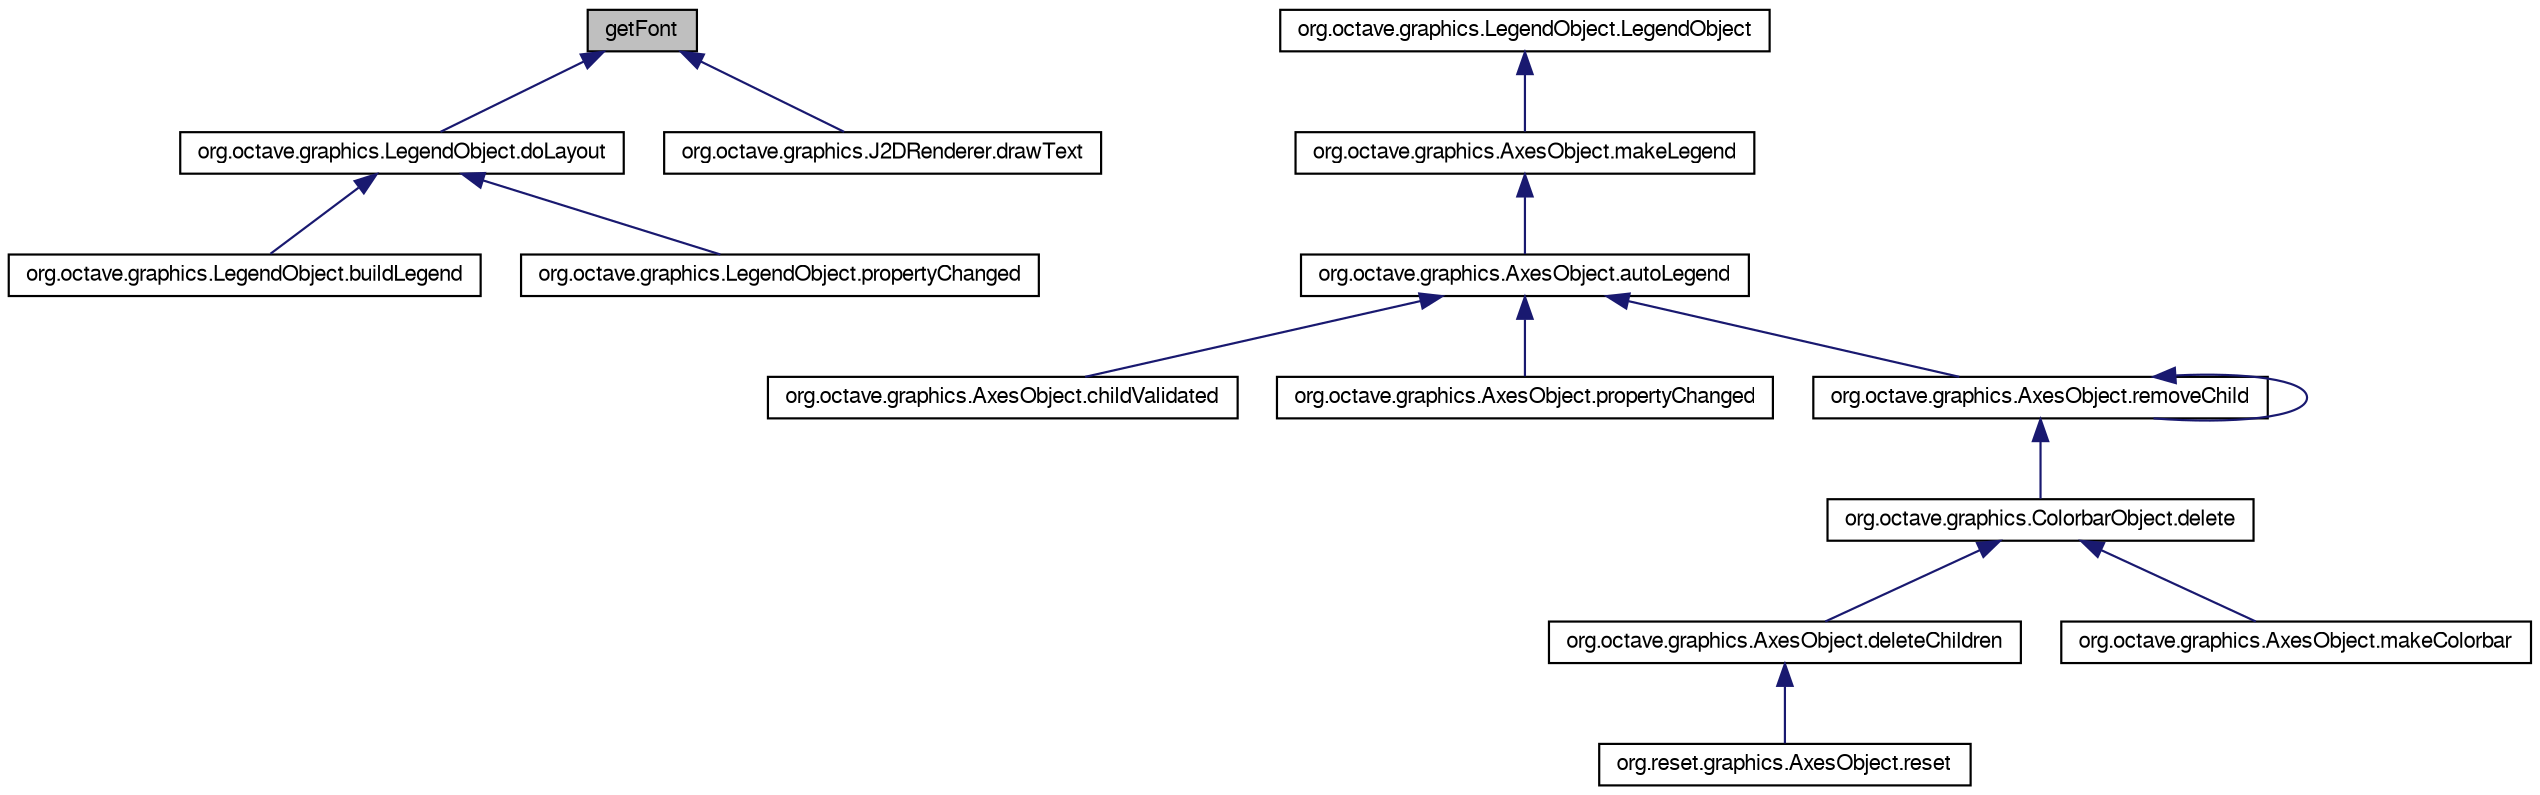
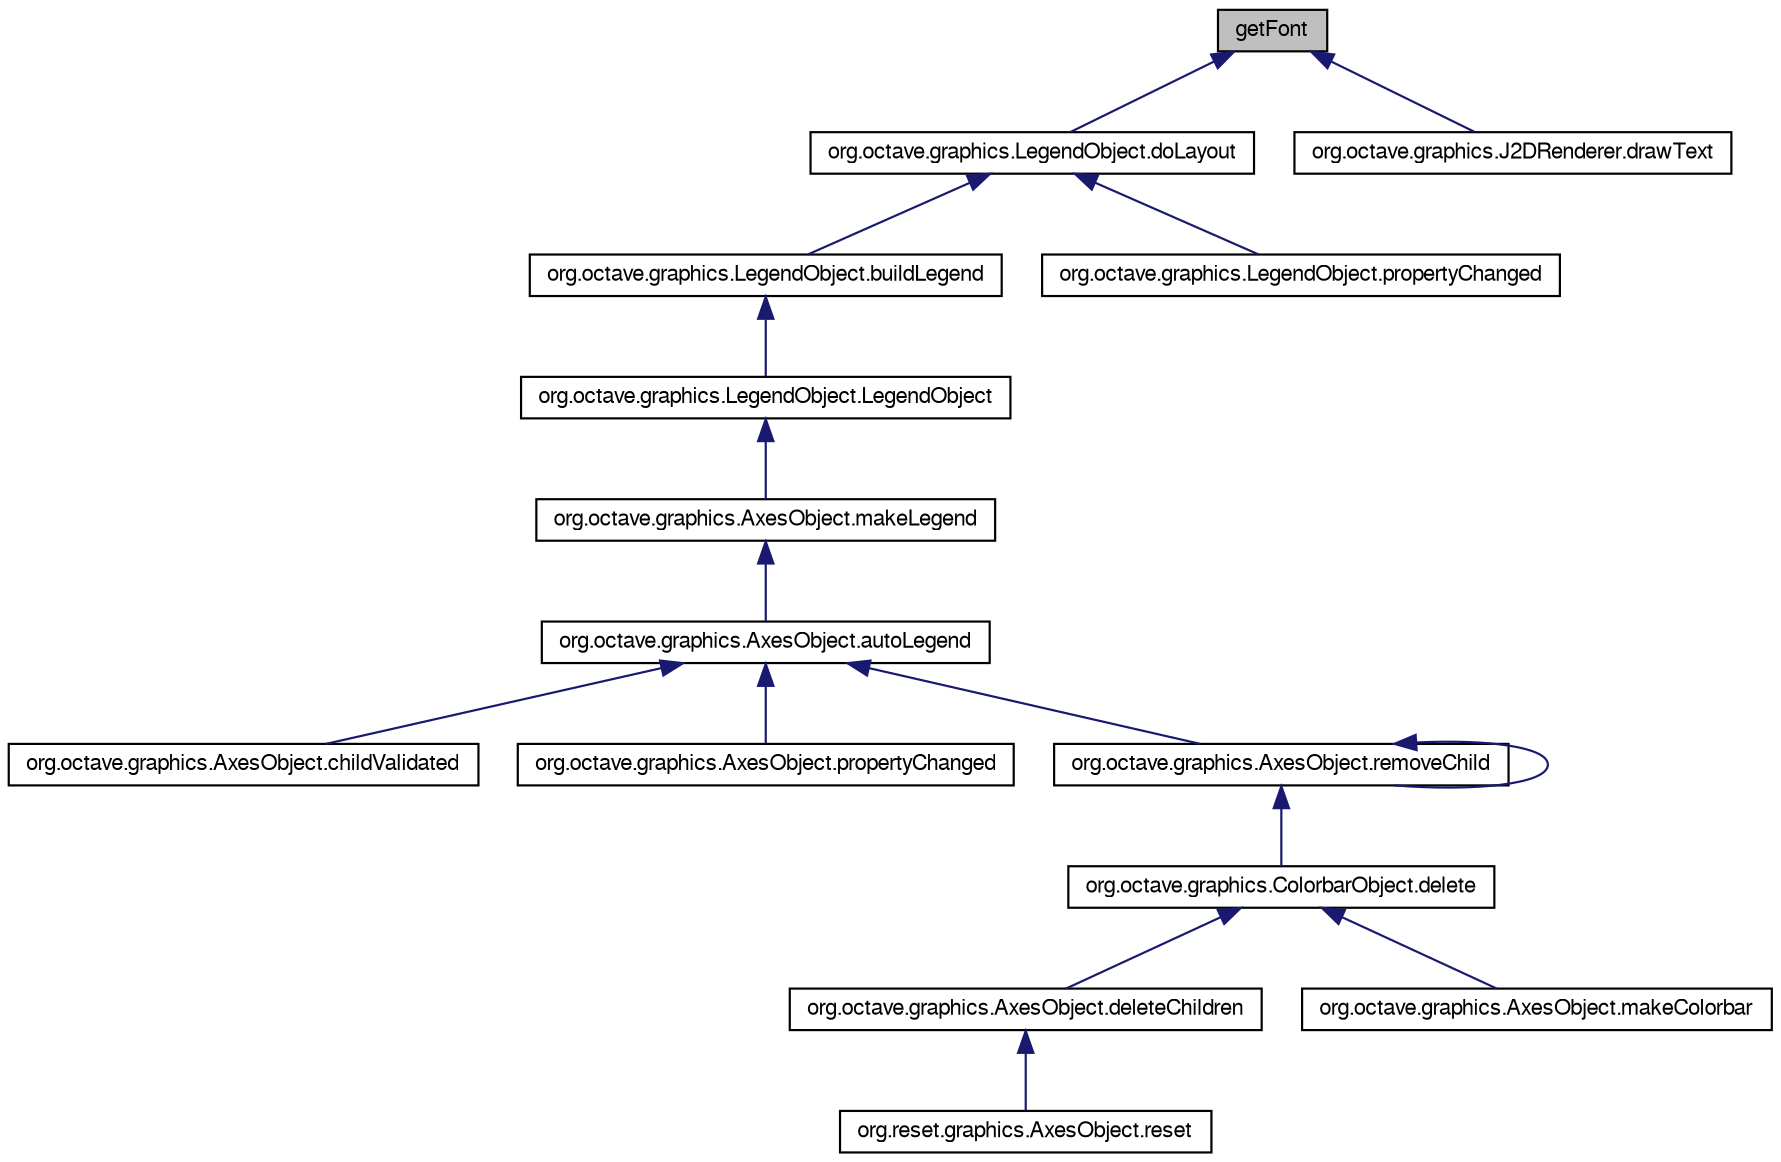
none -> (766, 348)
